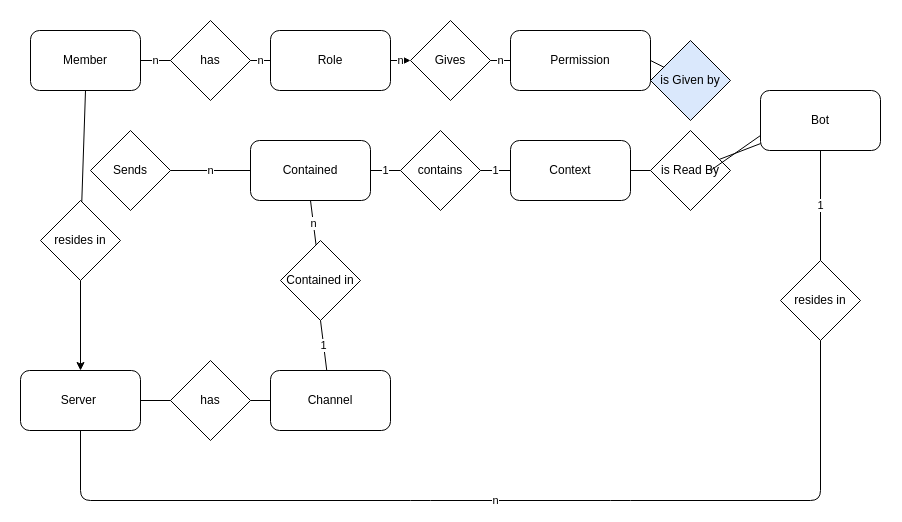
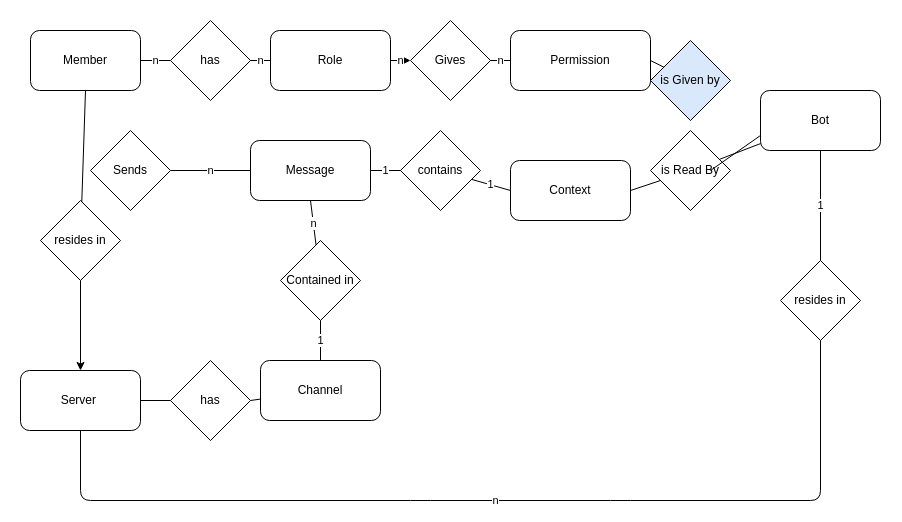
(311, 171) -> (311, 171)
(571, 171) -> (571, 191)
(331, 401) -> (321, 391)
